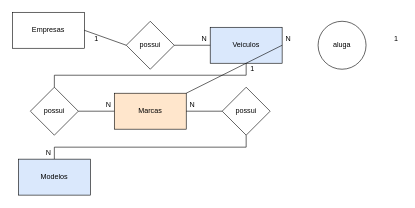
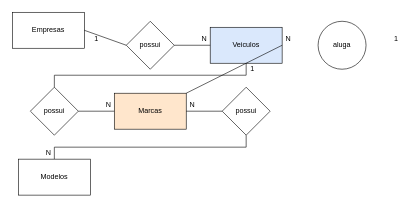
(54, 177) -> (54, 177)
